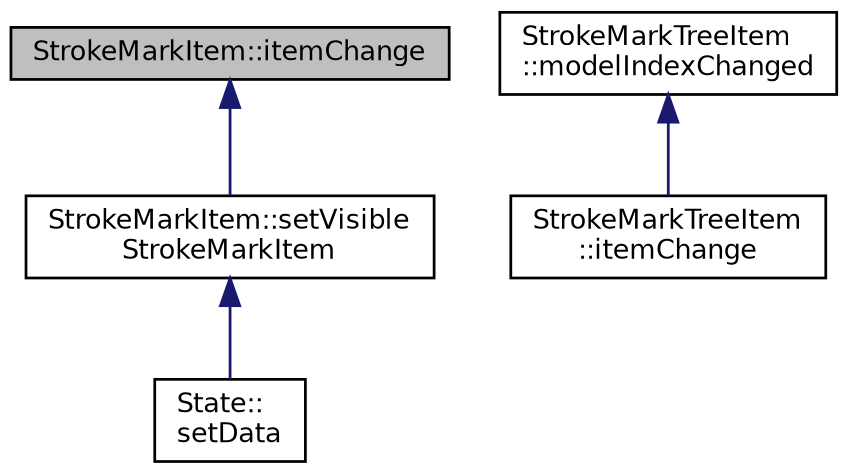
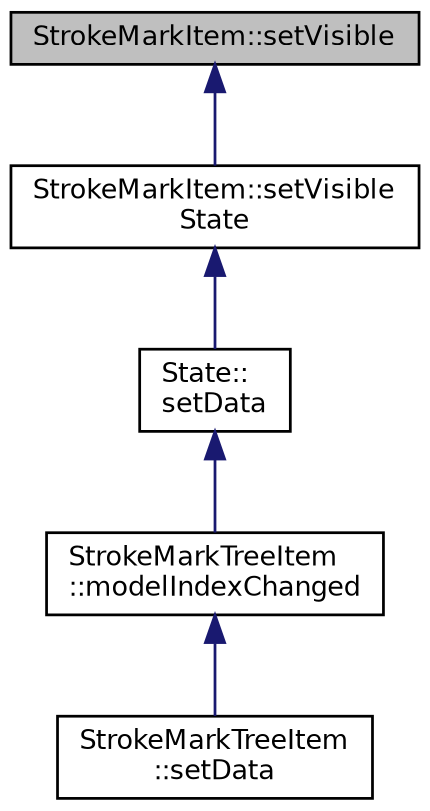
(230, 53) -> (215, 38)
(230, 237) -> (215, 207)
(668, 237) -> (215, 757)
none -> (215, 496)
